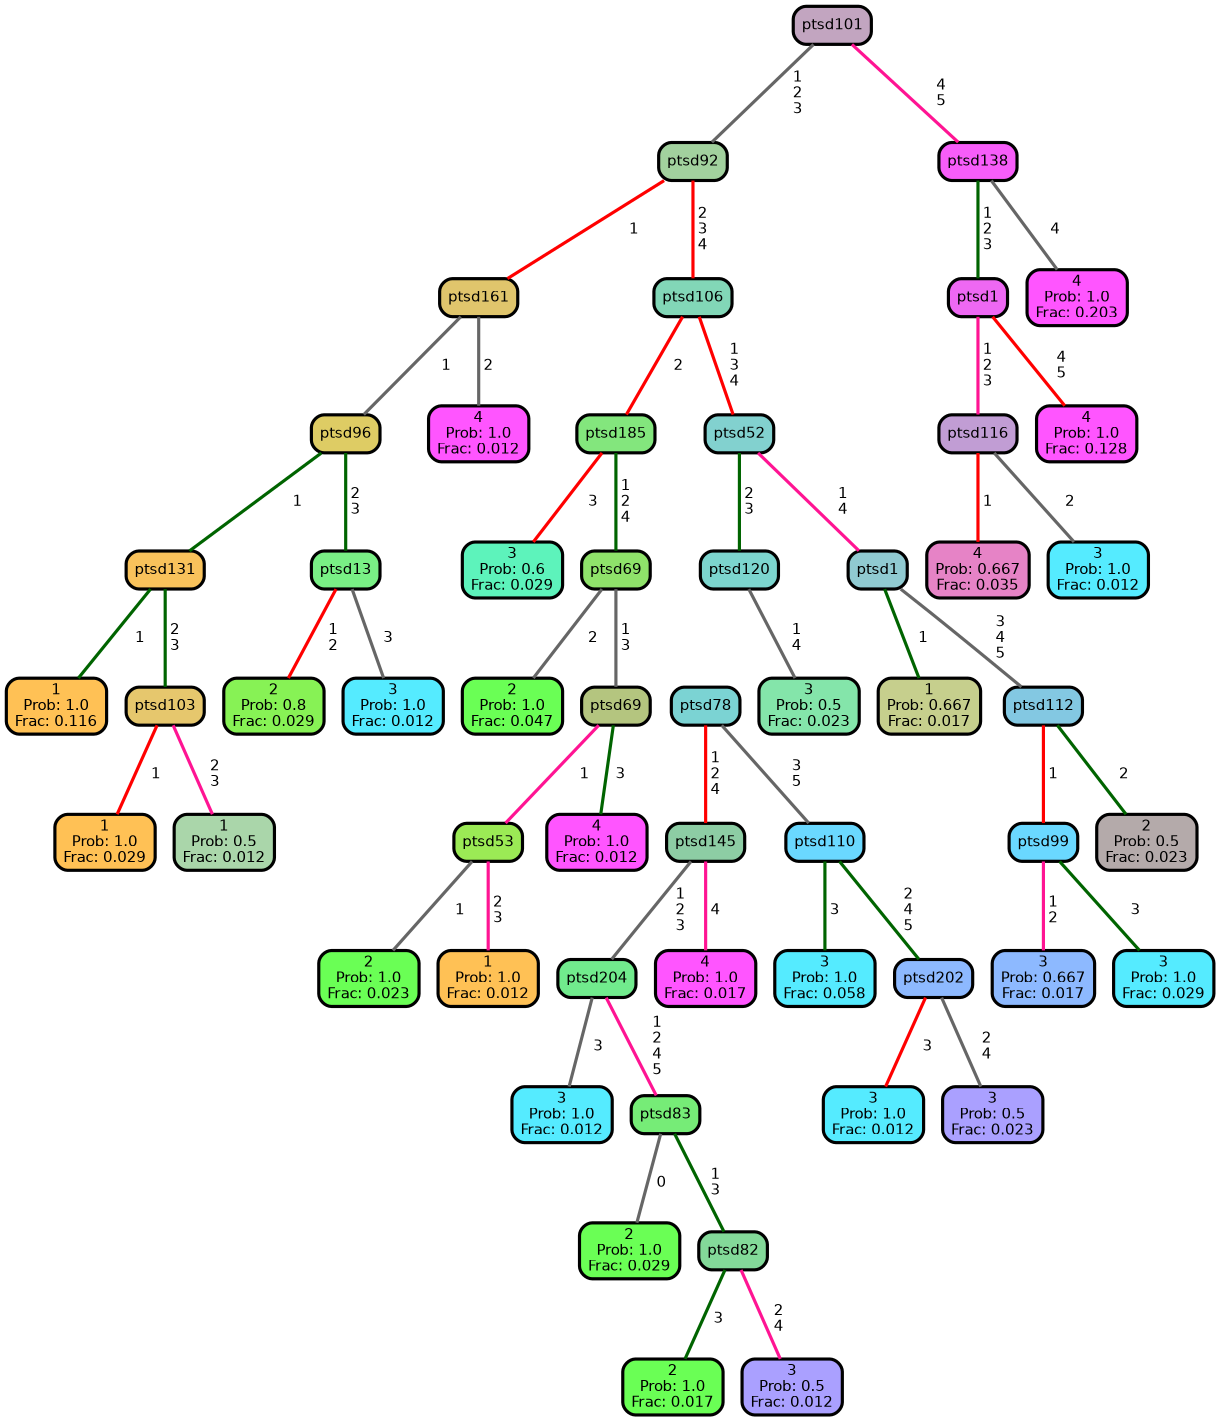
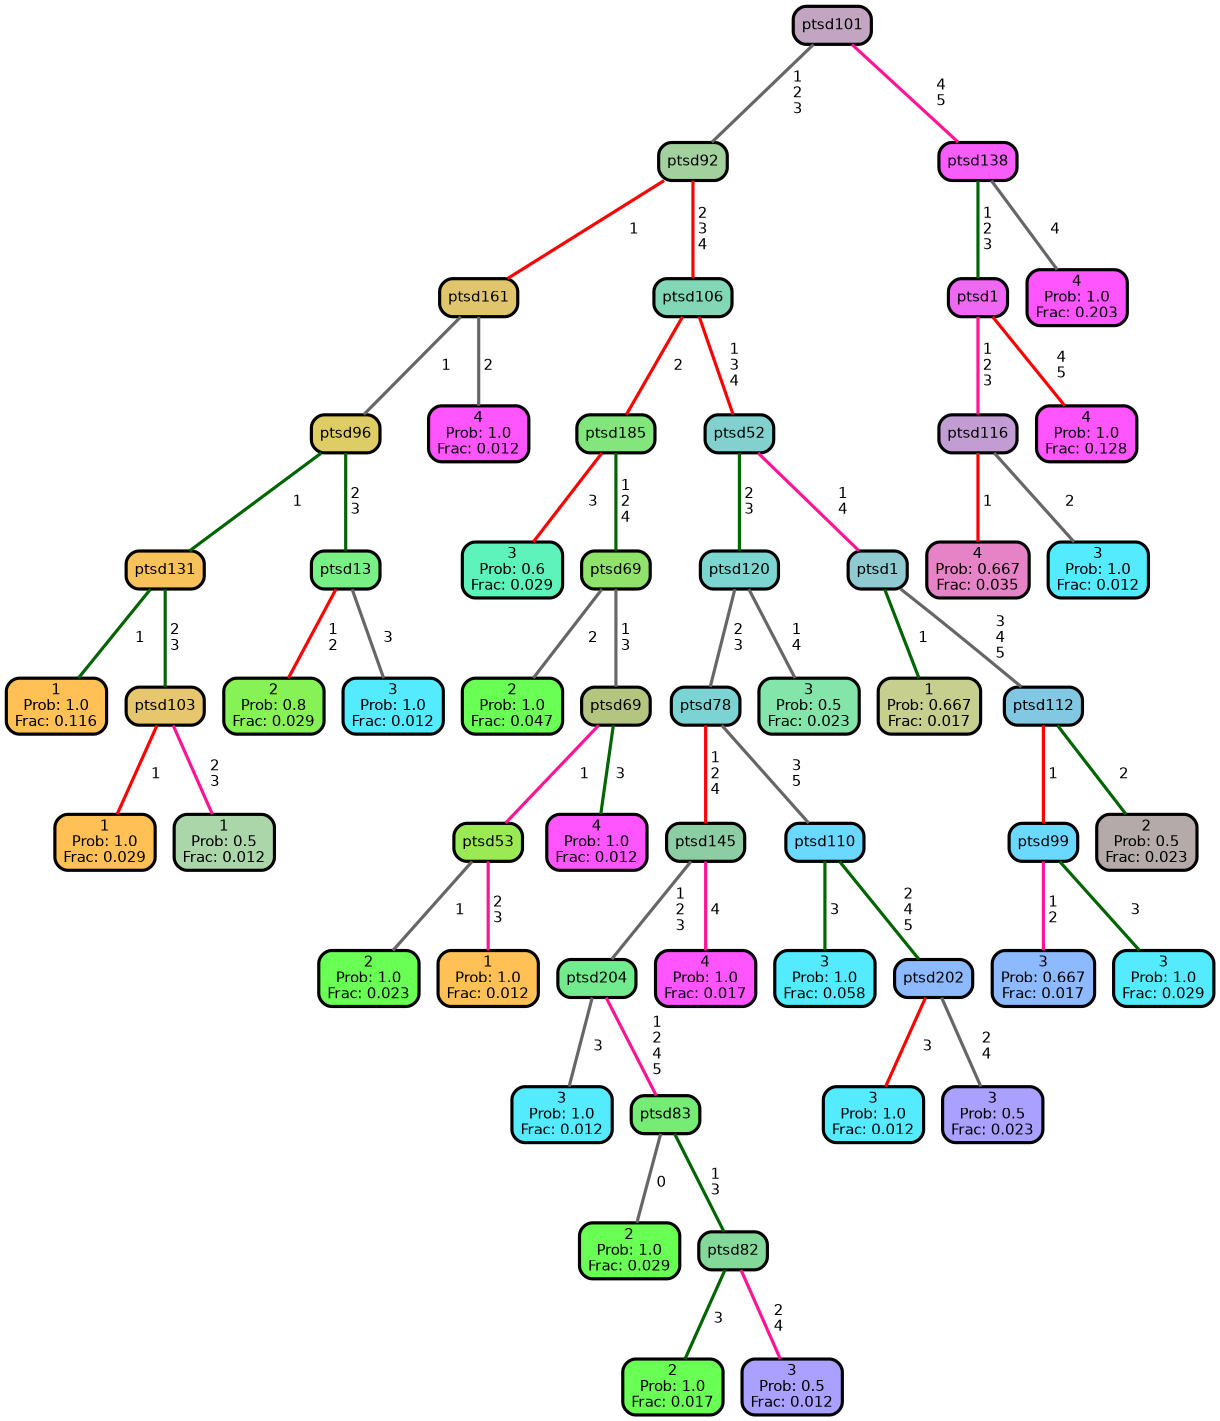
none -> (723, 638)
